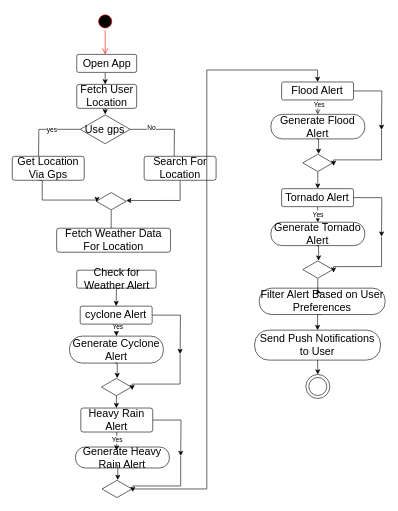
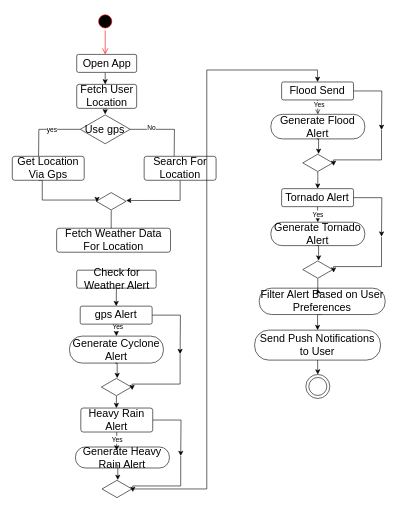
(318, 91) -> (318, 91)
(116, 315) -> (116, 315)
